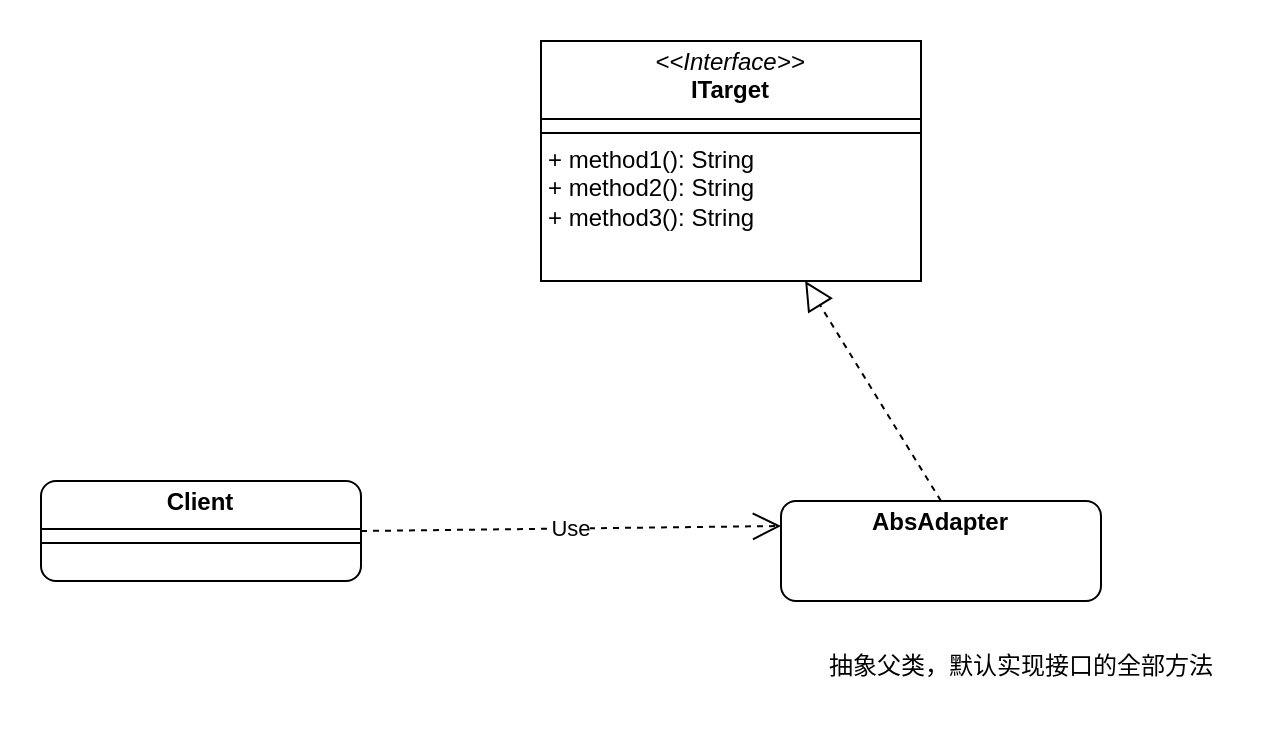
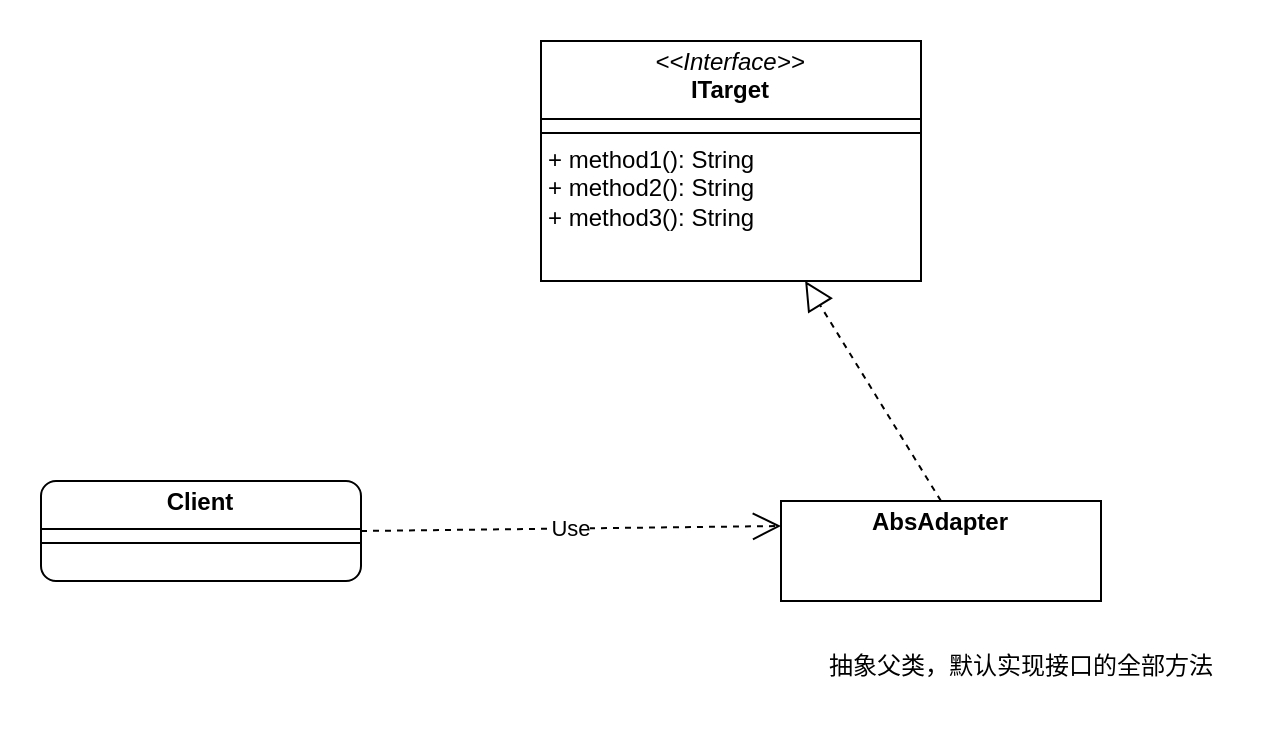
(941, 551) -> (941, 551)
